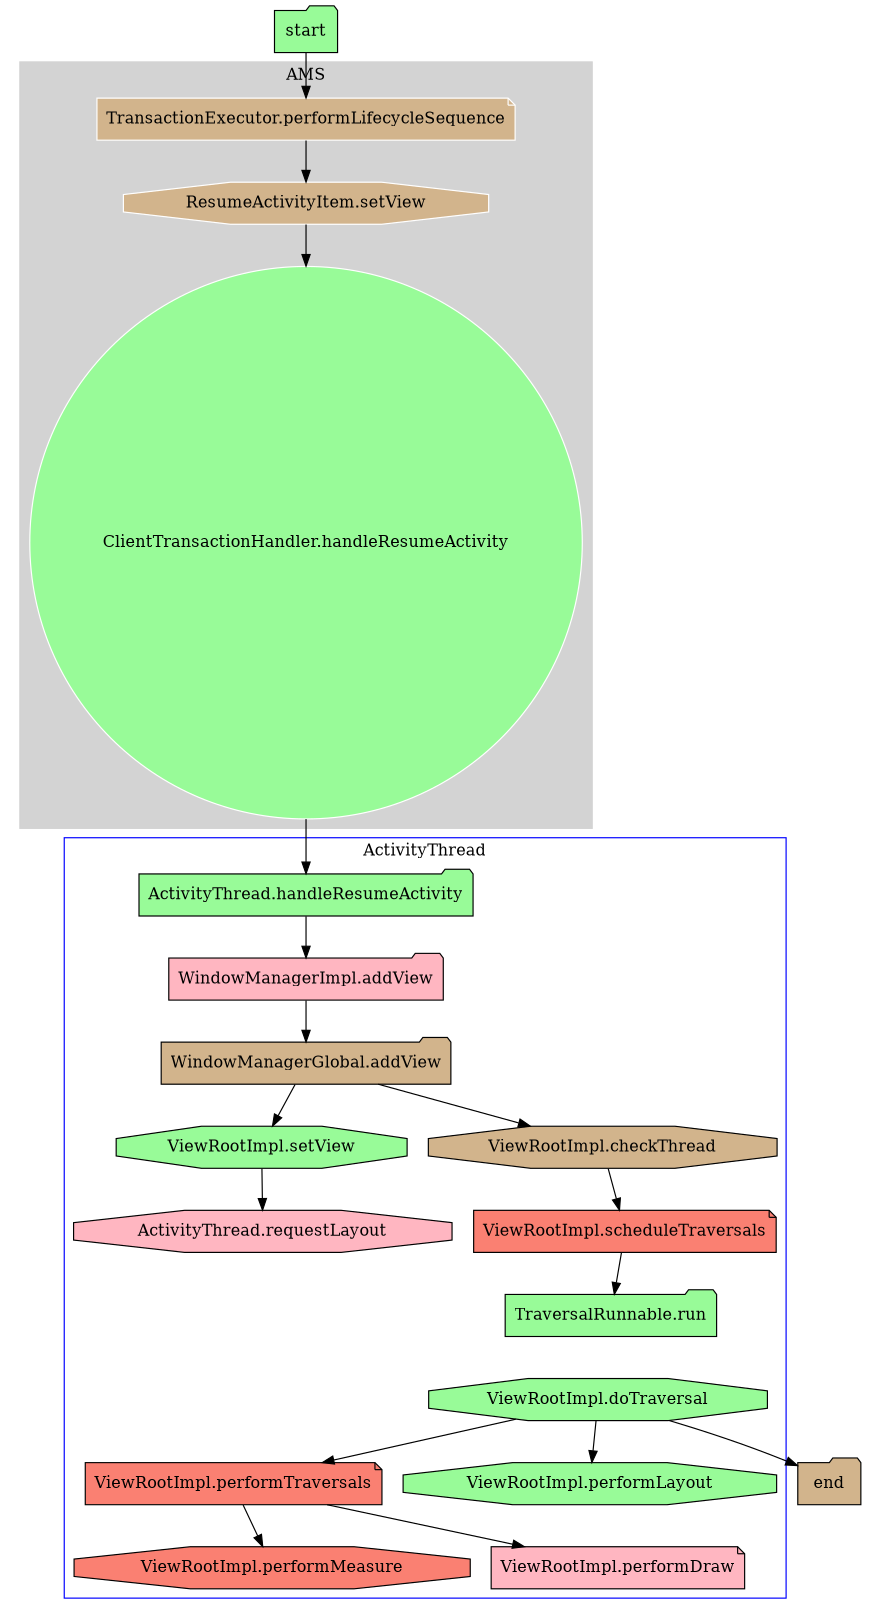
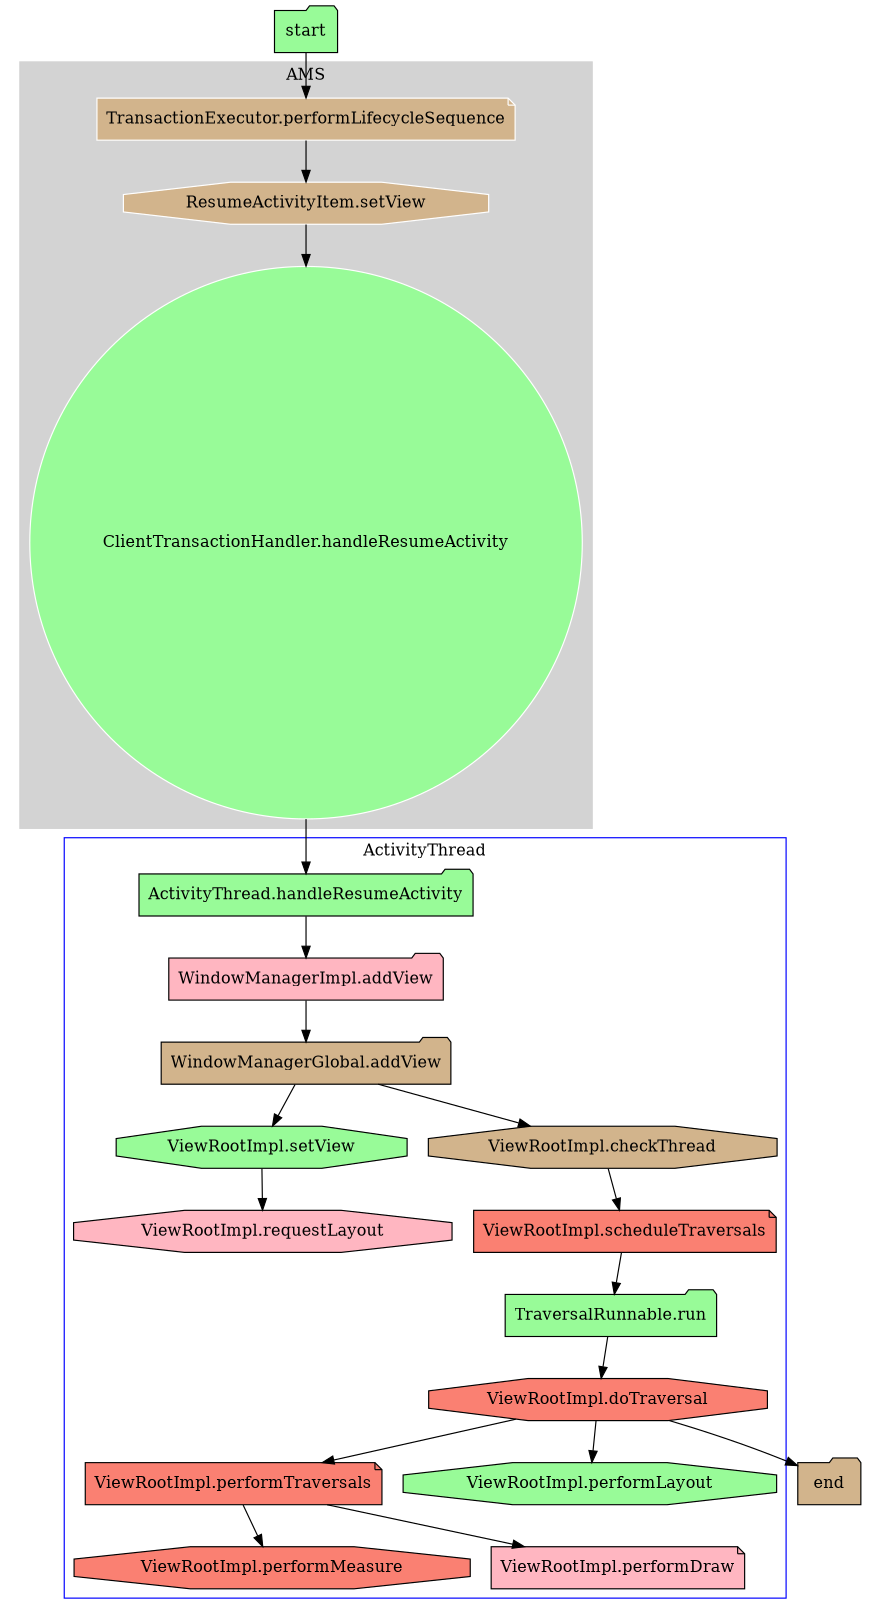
(263, 1231) -> (263, 1231)
none -> (605, 1352)
(598, 1400) -> (598, 1400)
